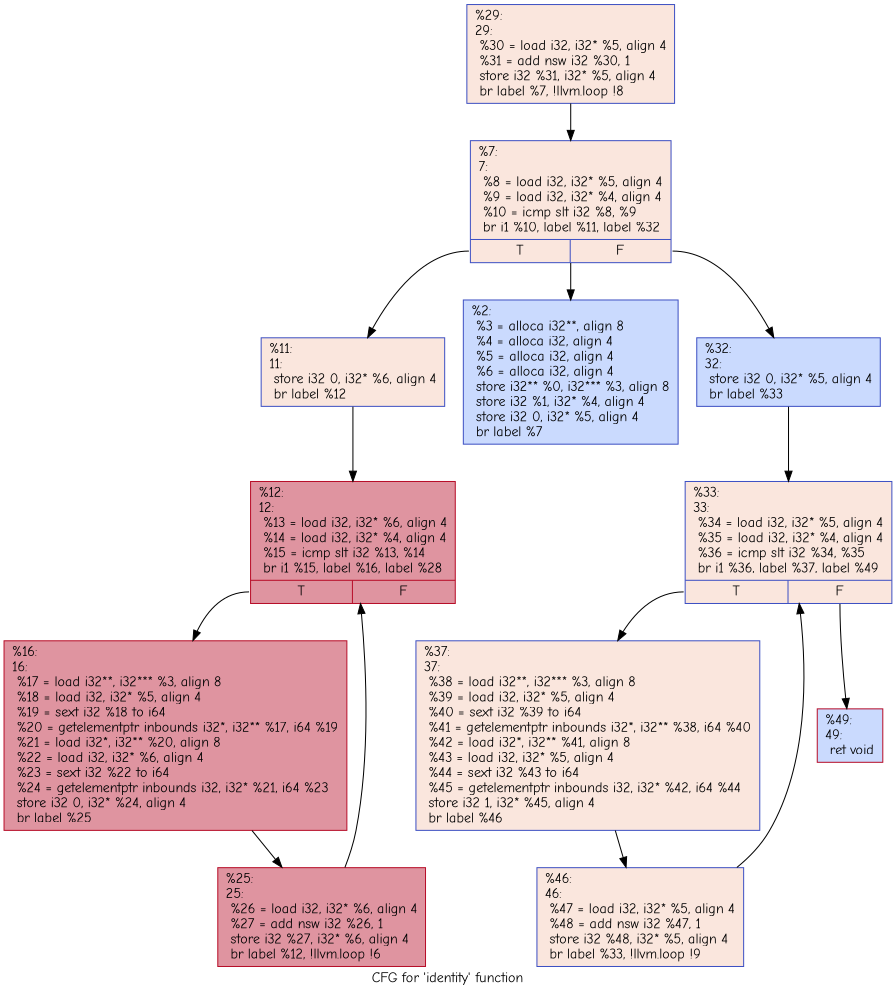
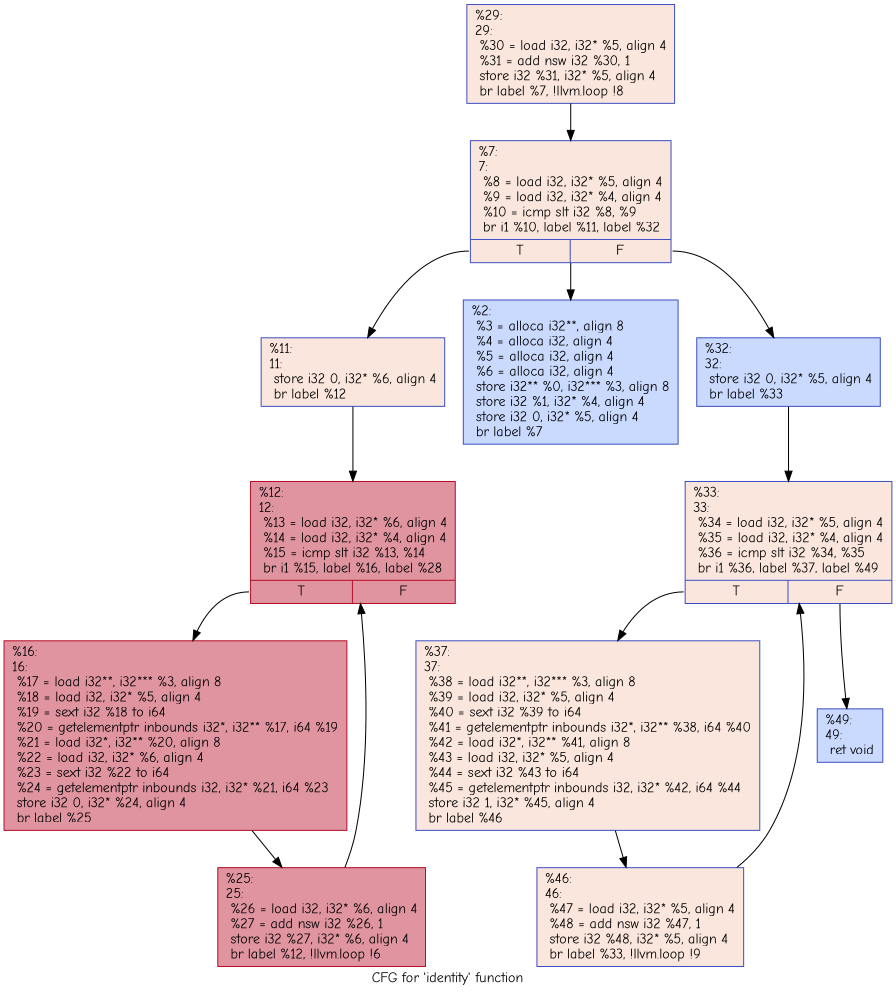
(850, 736) -> (850, 736)
